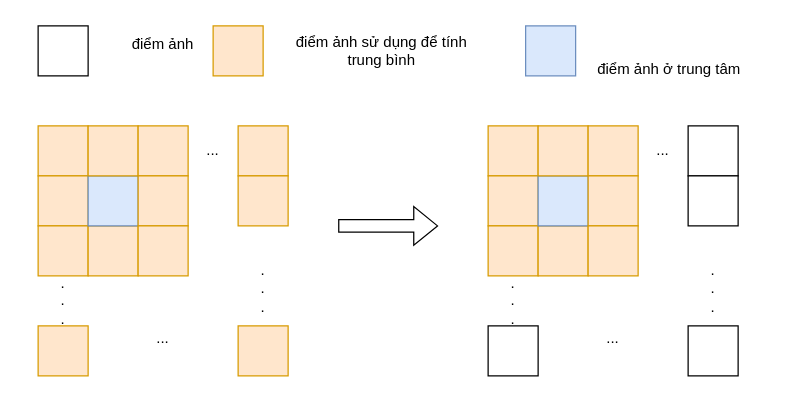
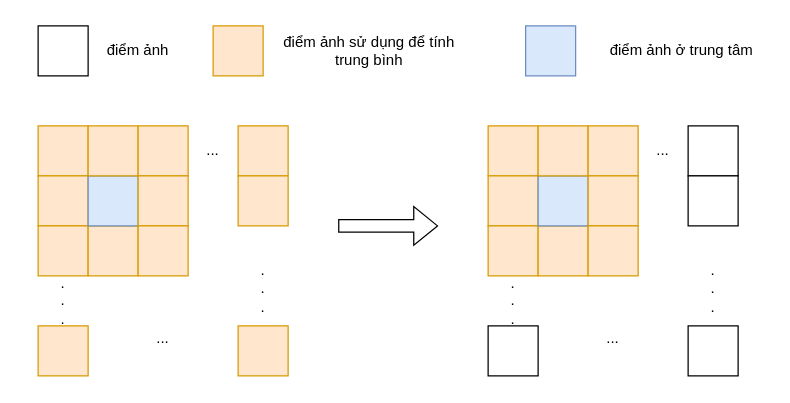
(163, 44) -> (138, 51)
(382, 51) -> (369, 51)
(669, 69) -> (682, 51)
